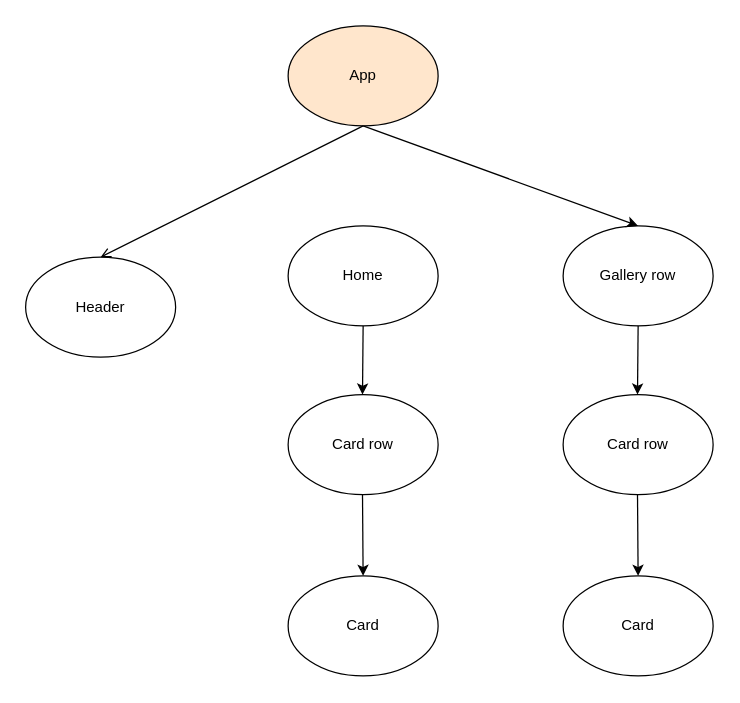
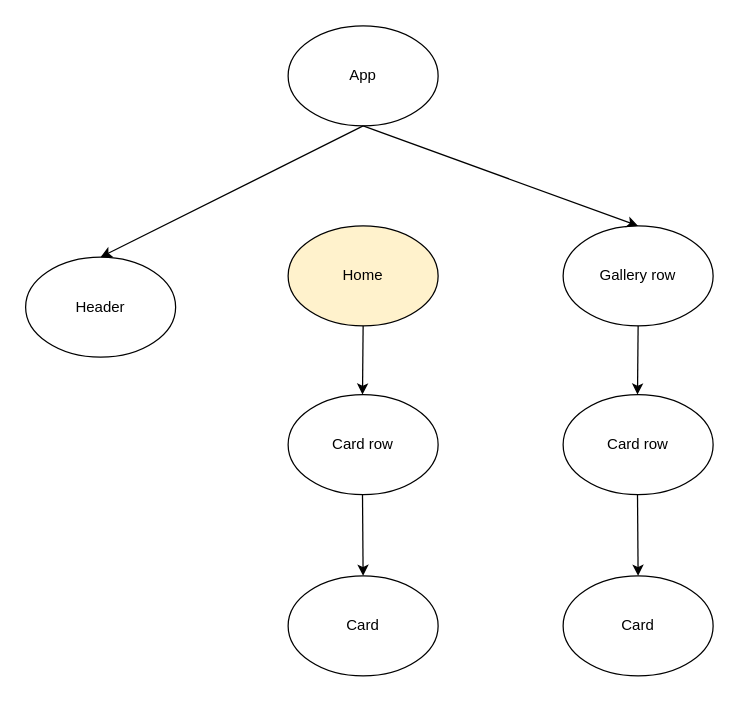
(363, 76) -> (363, 76)
(108, 253) -> (110, 252)
(363, 276) -> (363, 276)
